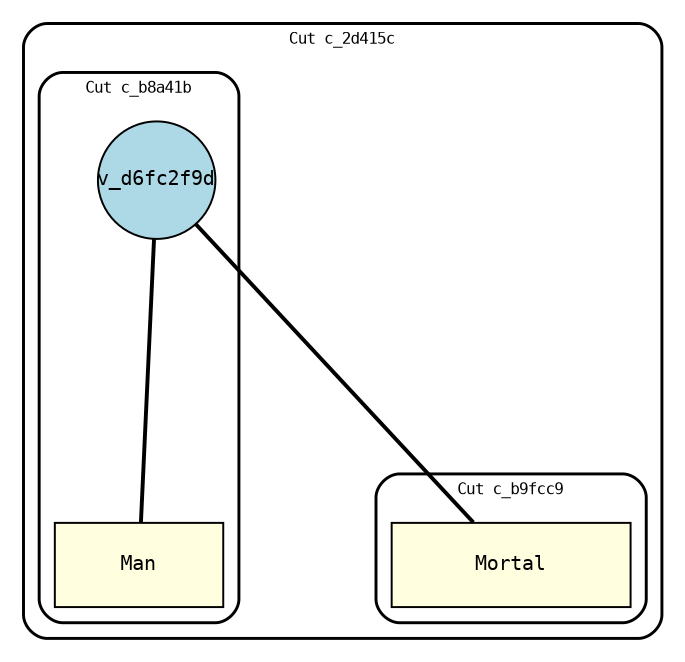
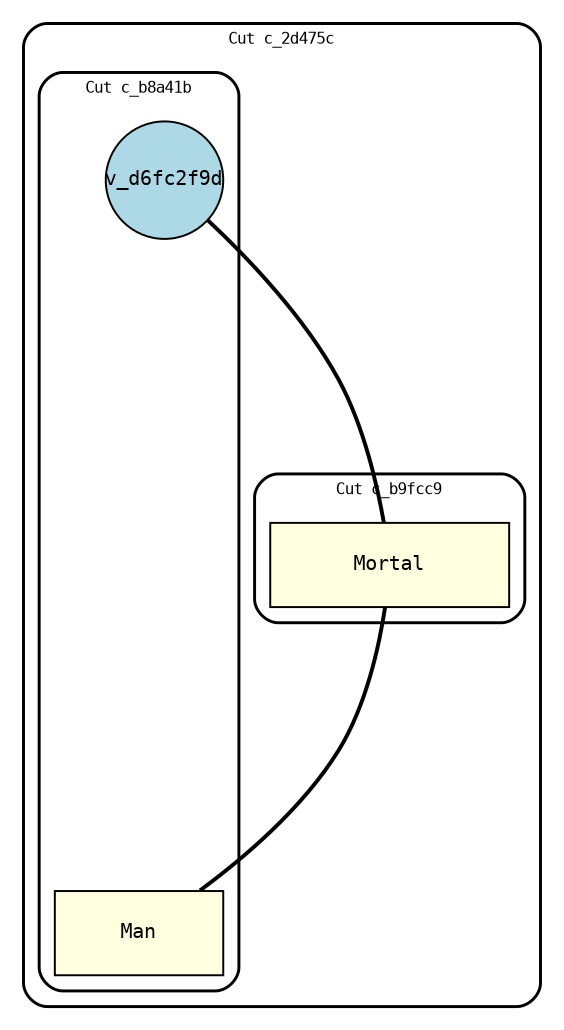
(343, 40) -> (282, 40)
(147, 381) -> (325, 770)
